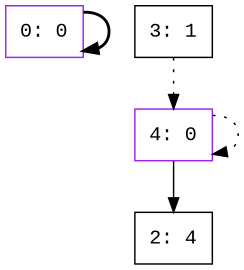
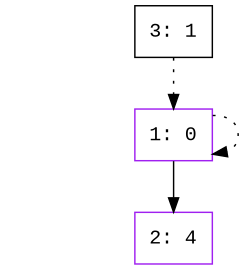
(44, 32) -> none
(174, 135) -> (174, 135)
(174, 238) -> (174, 238)
